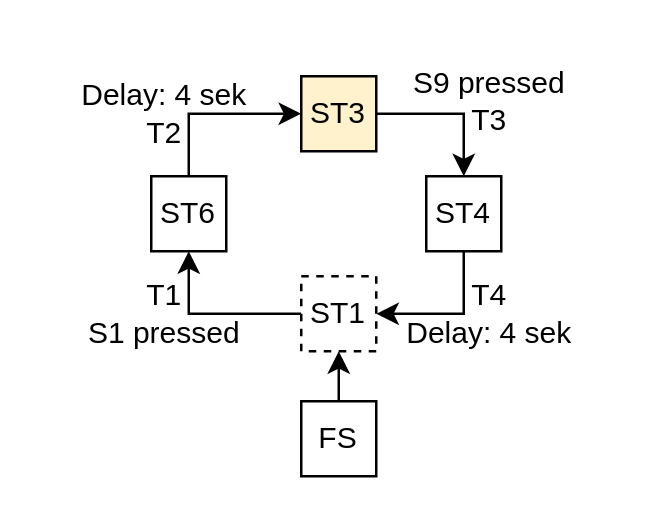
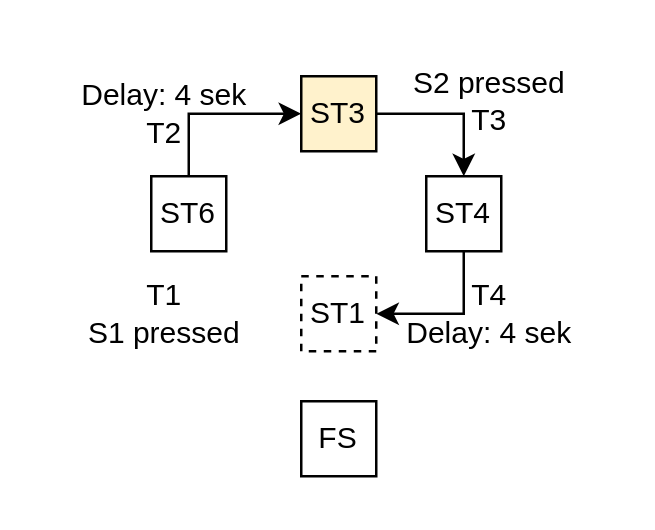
(490, 101) -> (490, 101)
(222, 314) -> none
(339, 384) -> none
